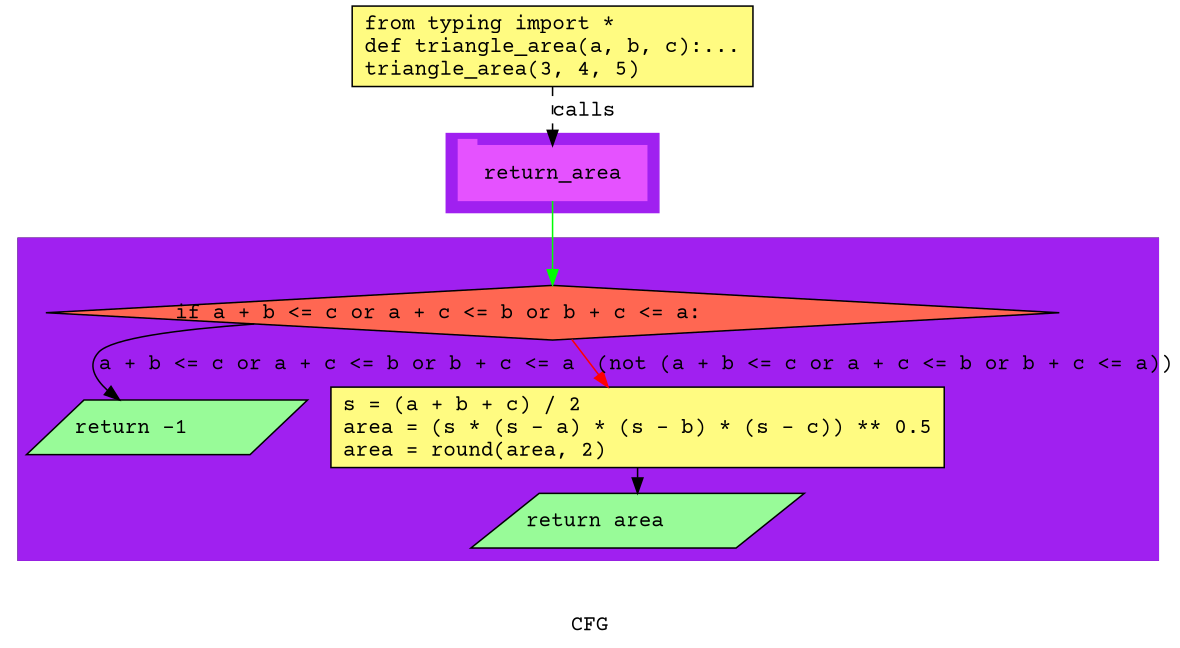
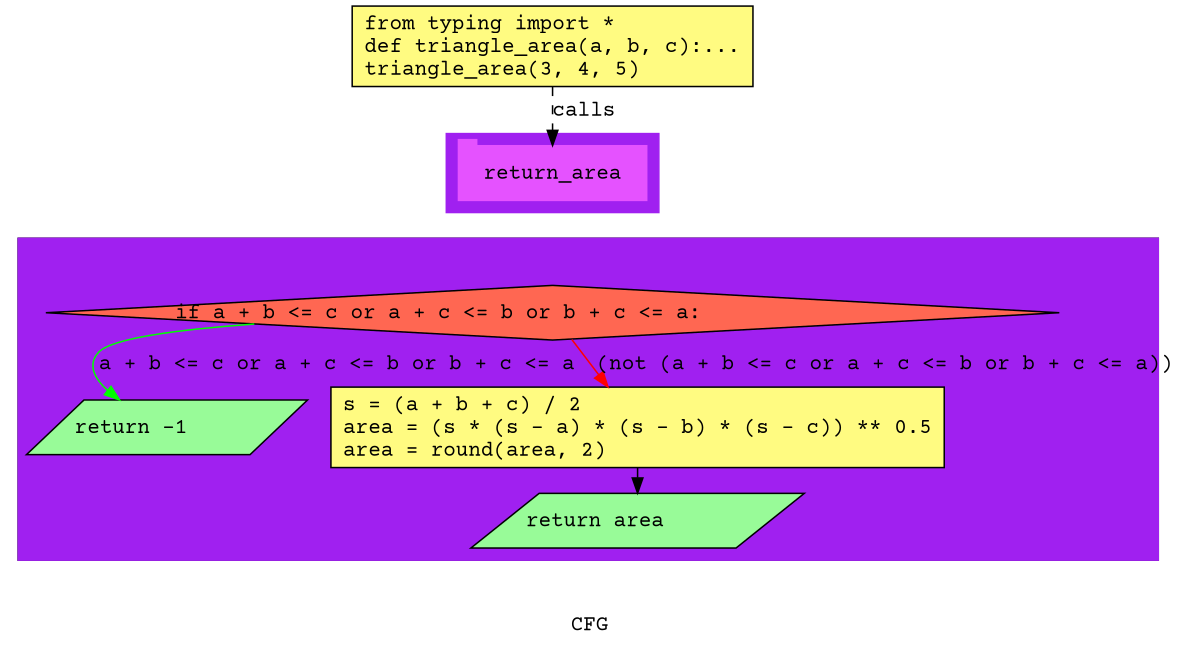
(553, 228) -> none
(153, 335) -> (153, 335)
